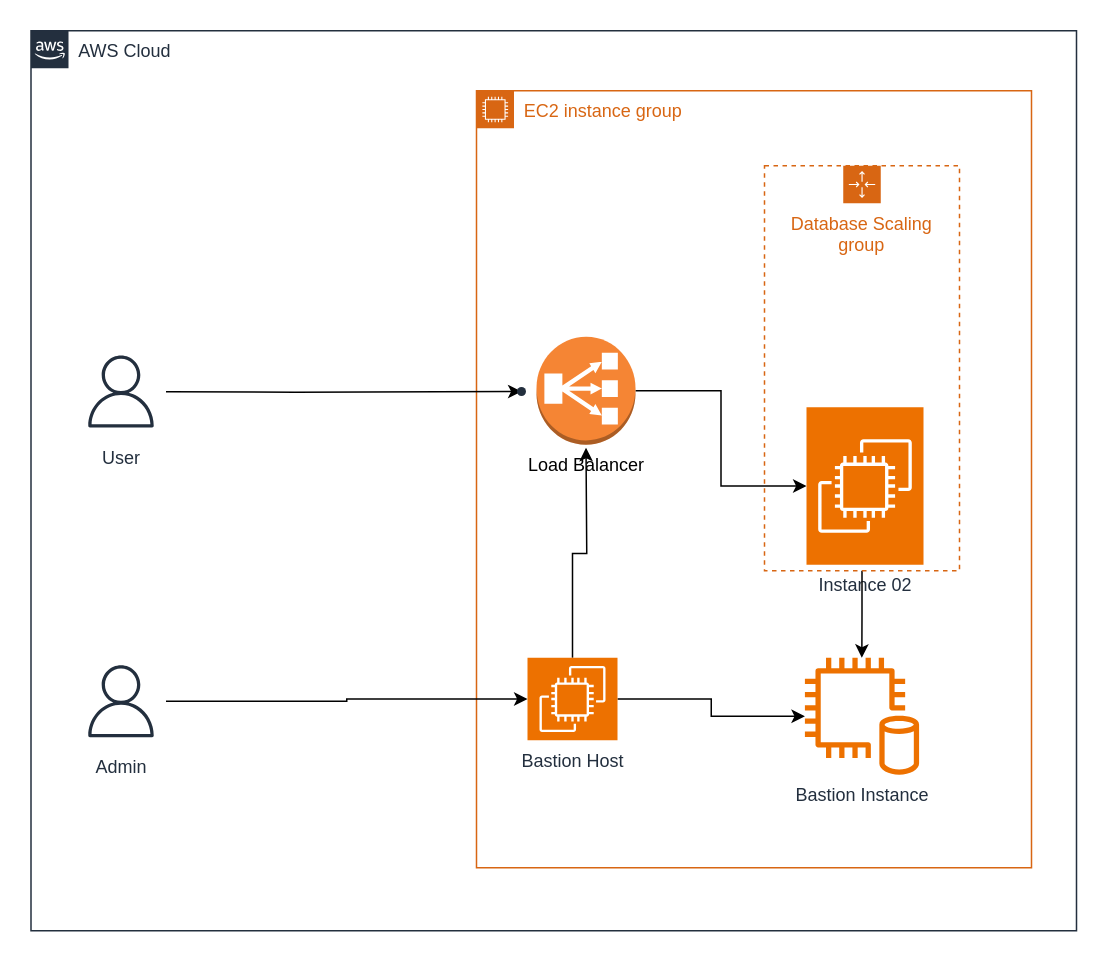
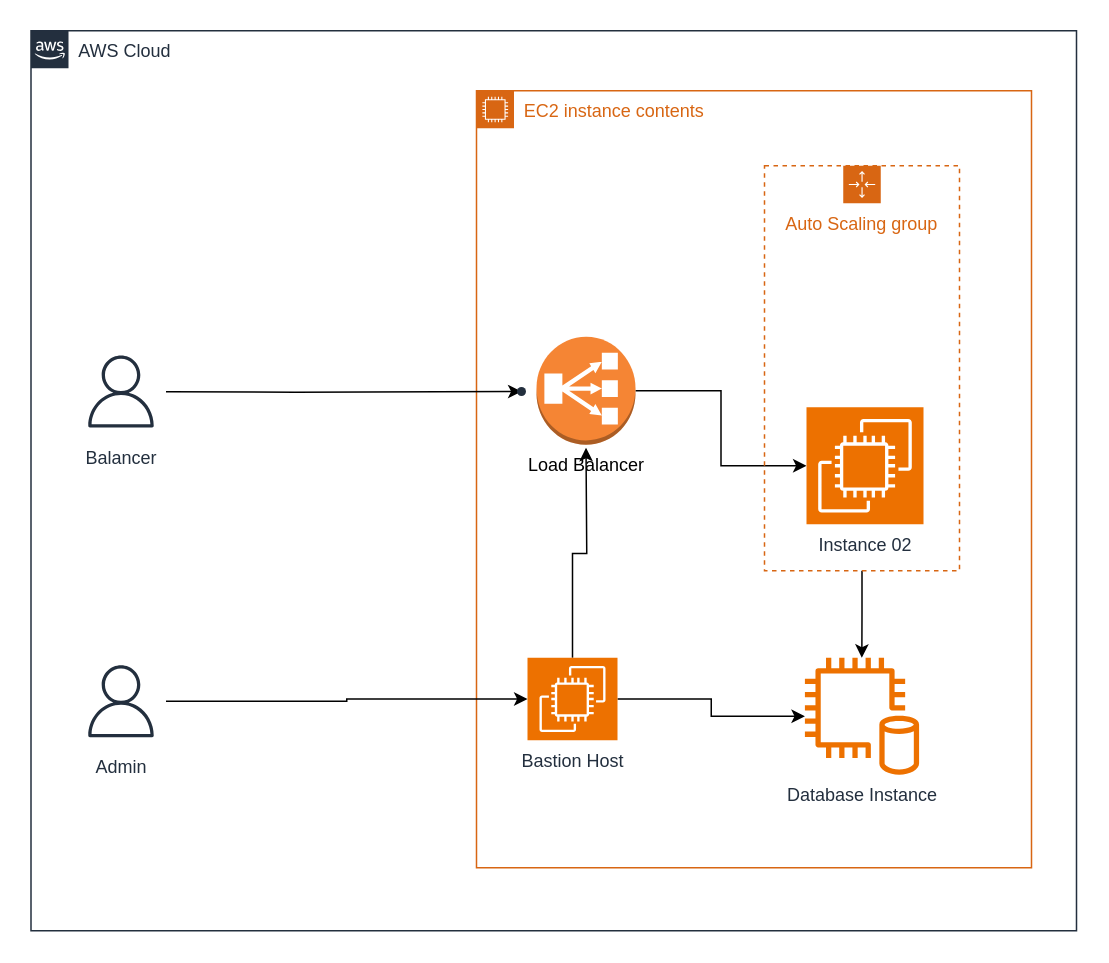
(608, 112) -> (623, 112)
(862, 235) -> (862, 225)
(122, 459) -> (122, 459)
(865, 486) -> (865, 466)
(863, 796) -> (863, 796)
